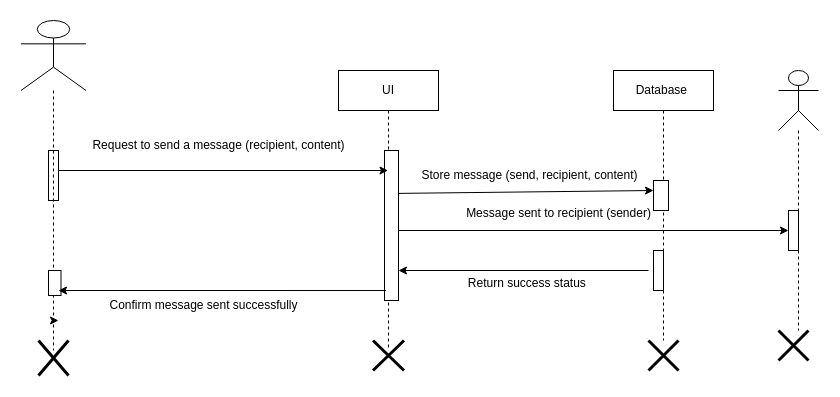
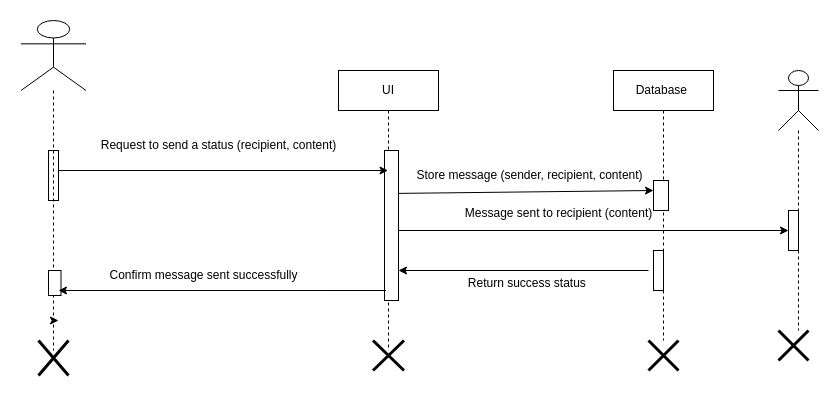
(219, 146) -> (219, 146)
(530, 176) -> (530, 176)
(559, 214) -> (559, 214)
(204, 306) -> (204, 276)
